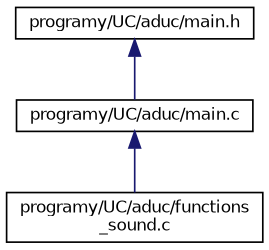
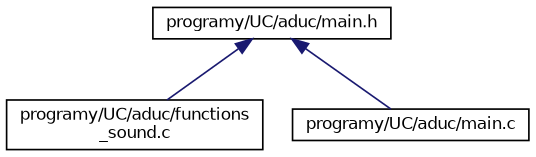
(135, 170) -> (203, 74)
